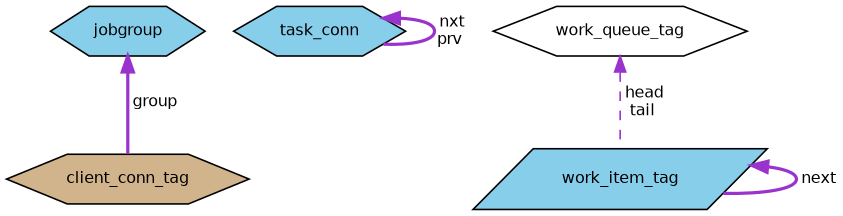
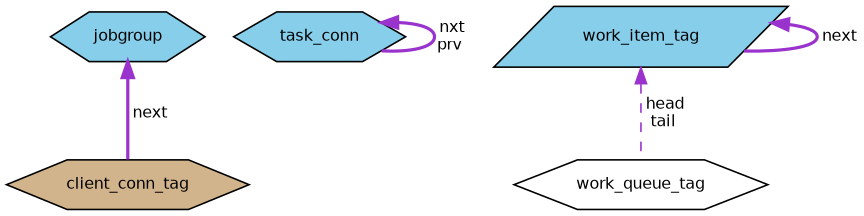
(153, 102) -> (148, 114)
(620, 110) -> (641, 122)
